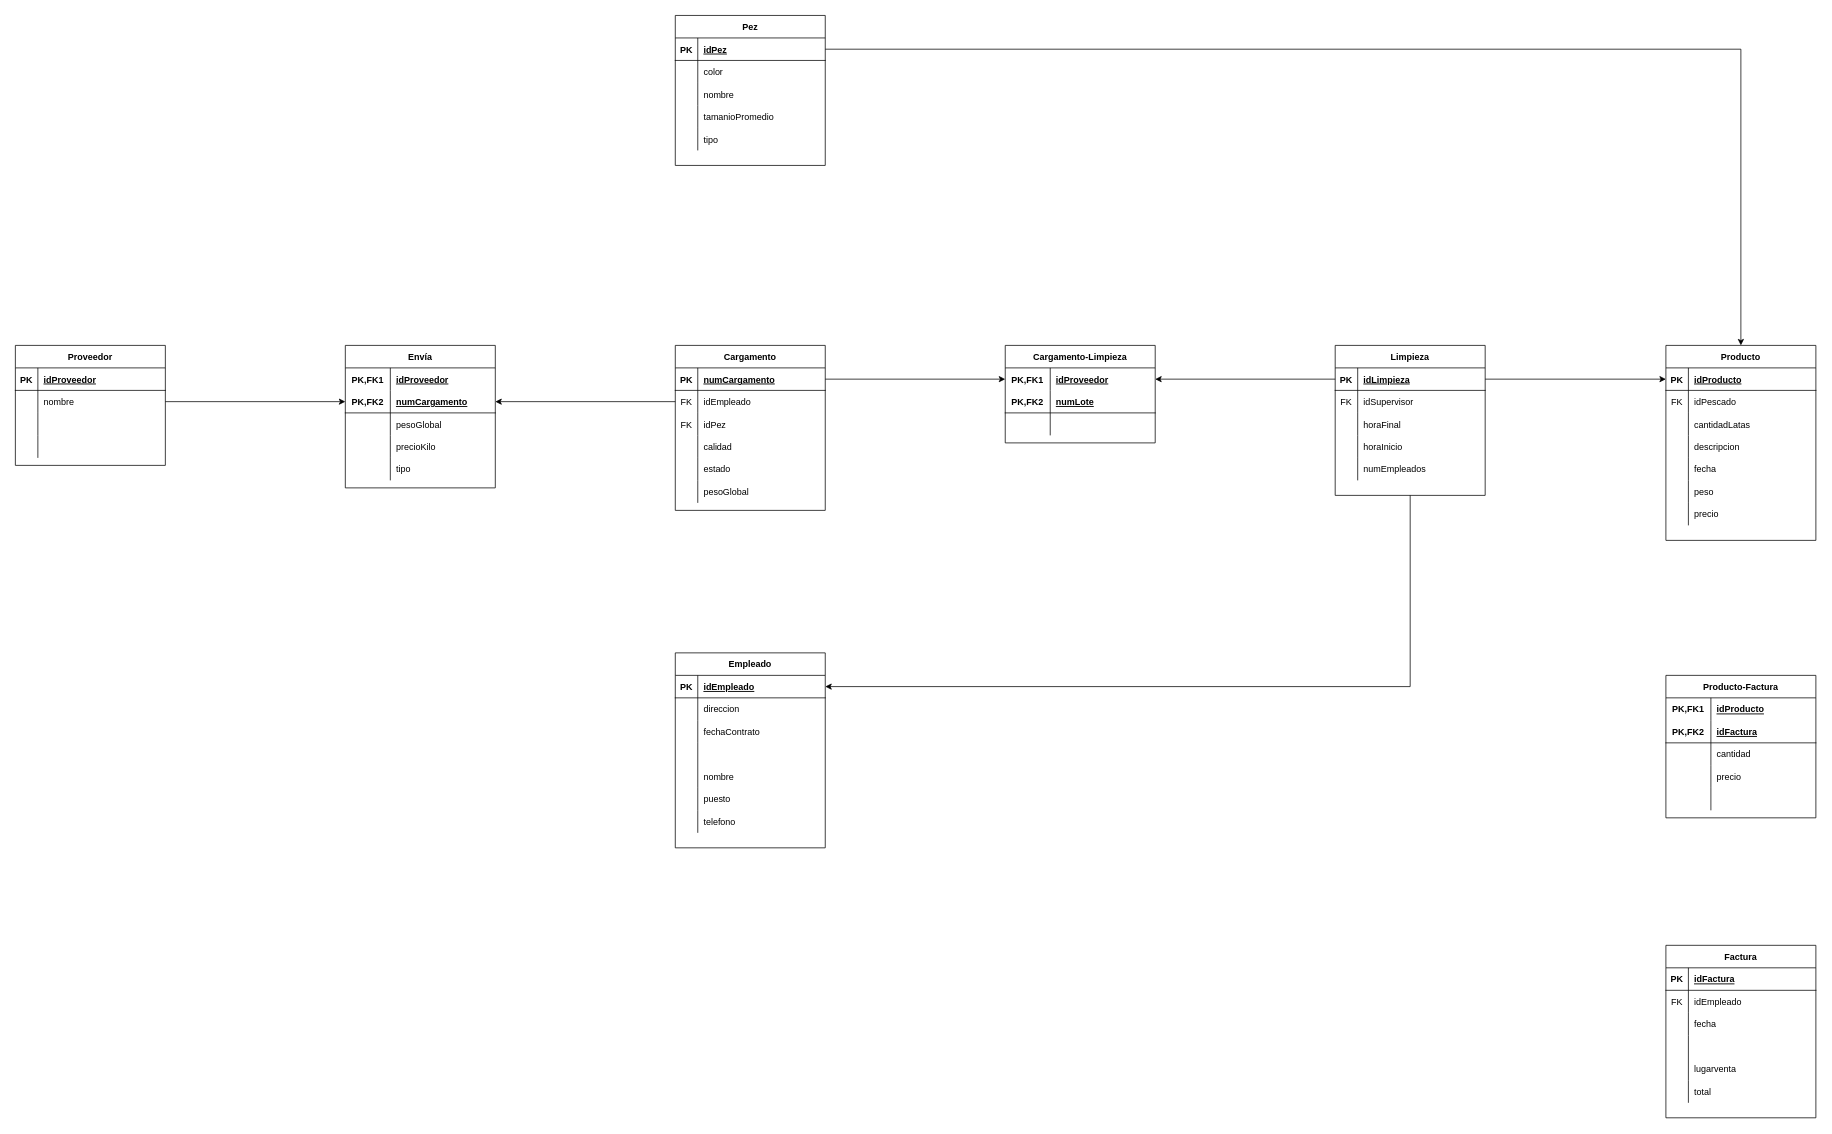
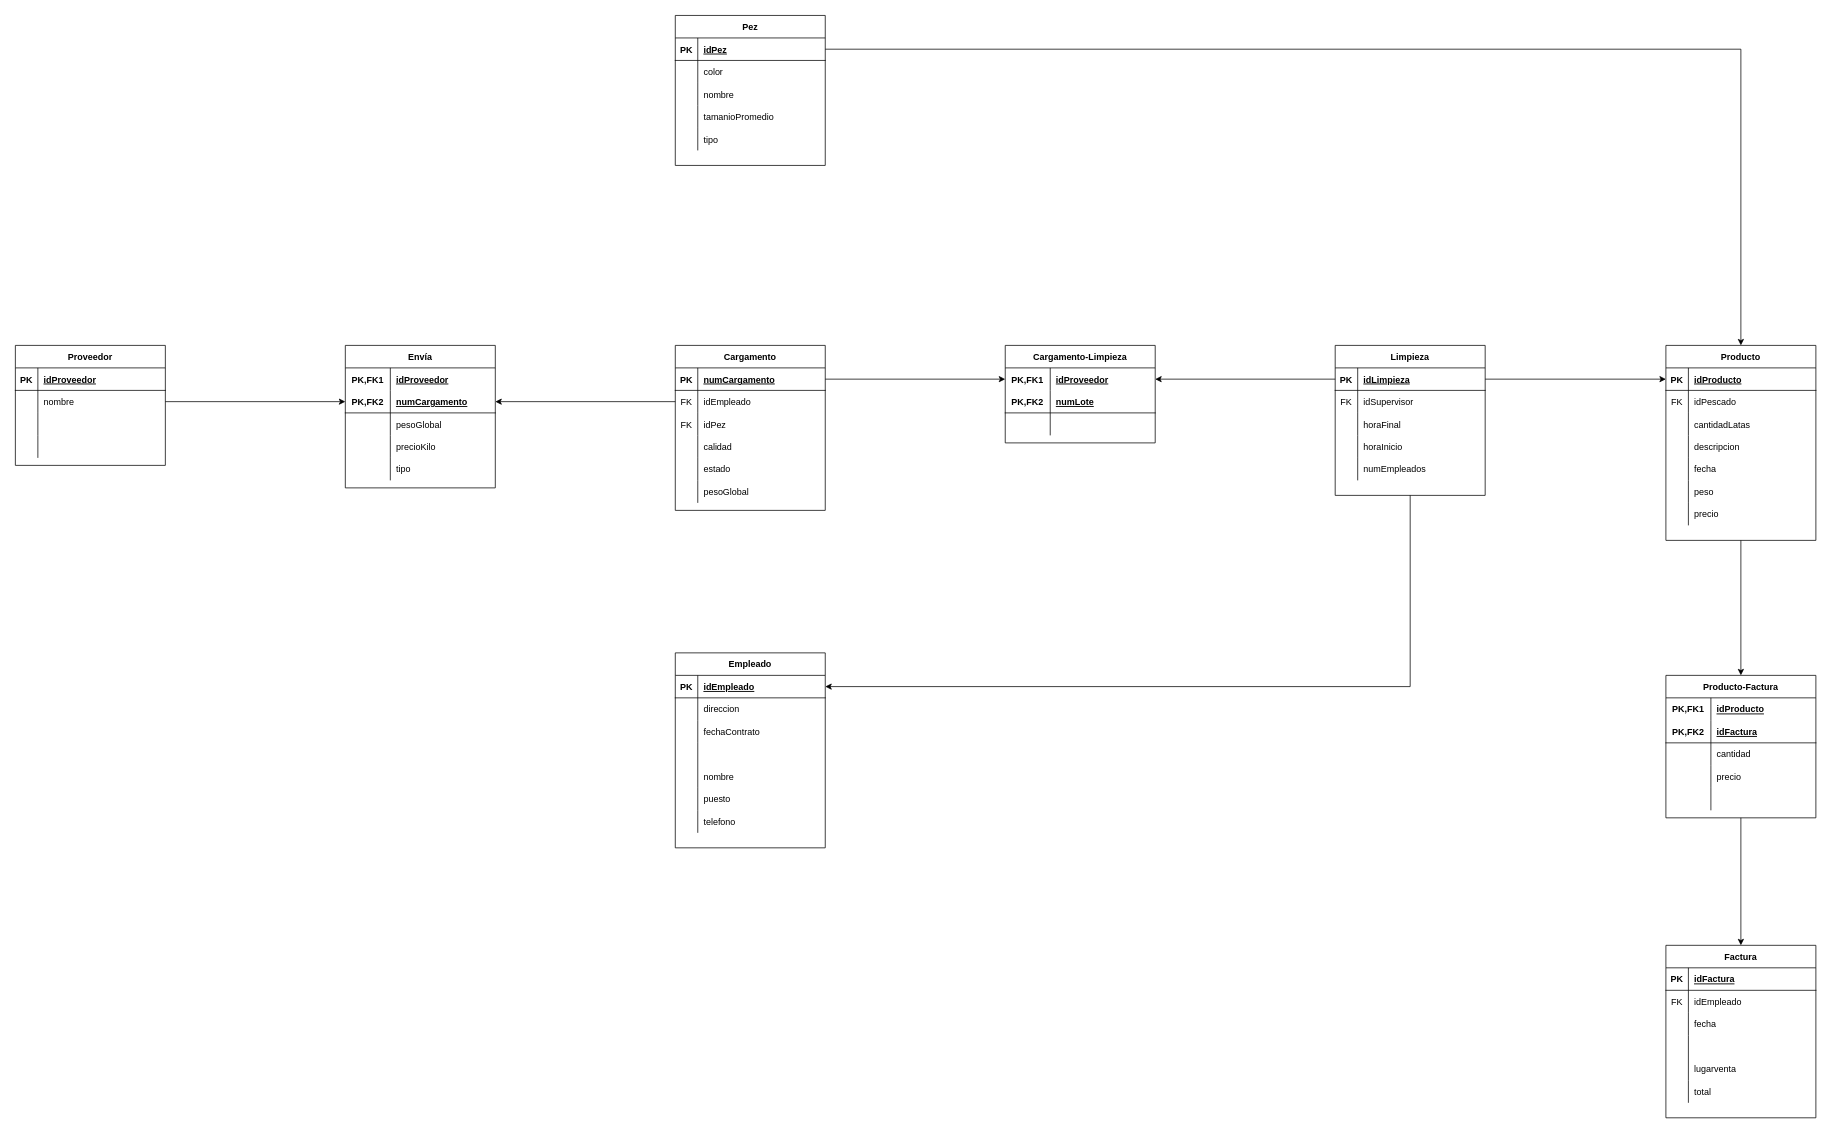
none -> (1741, 669)
none -> (1741, 939)
